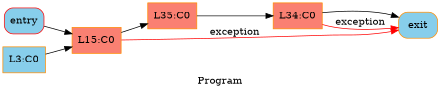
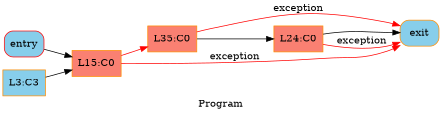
none -> (294, 14)
(298, 16) -> (298, 39)
(131, 29) -> (131, 52)
(24, 60) -> (24, 83)
